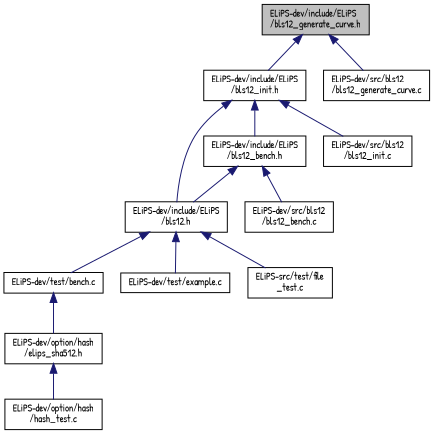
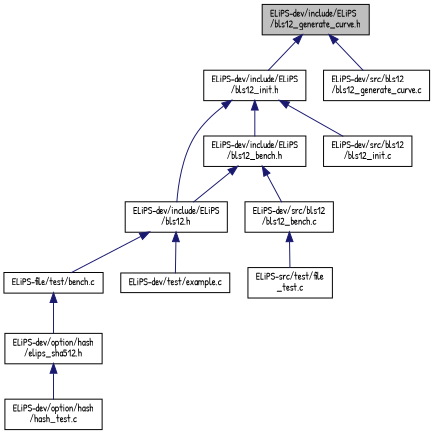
(238, 252) -> (290, 255)
(54, 283) -> (54, 283)
